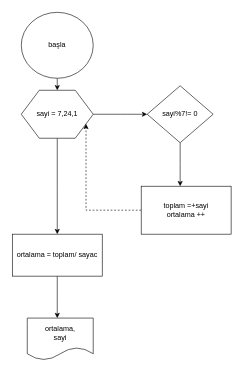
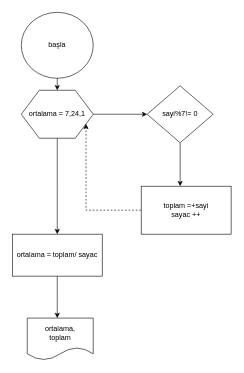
(57, 114) -> (57, 114)
(186, 210) -> (186, 210)
(60, 333) -> (60, 333)
